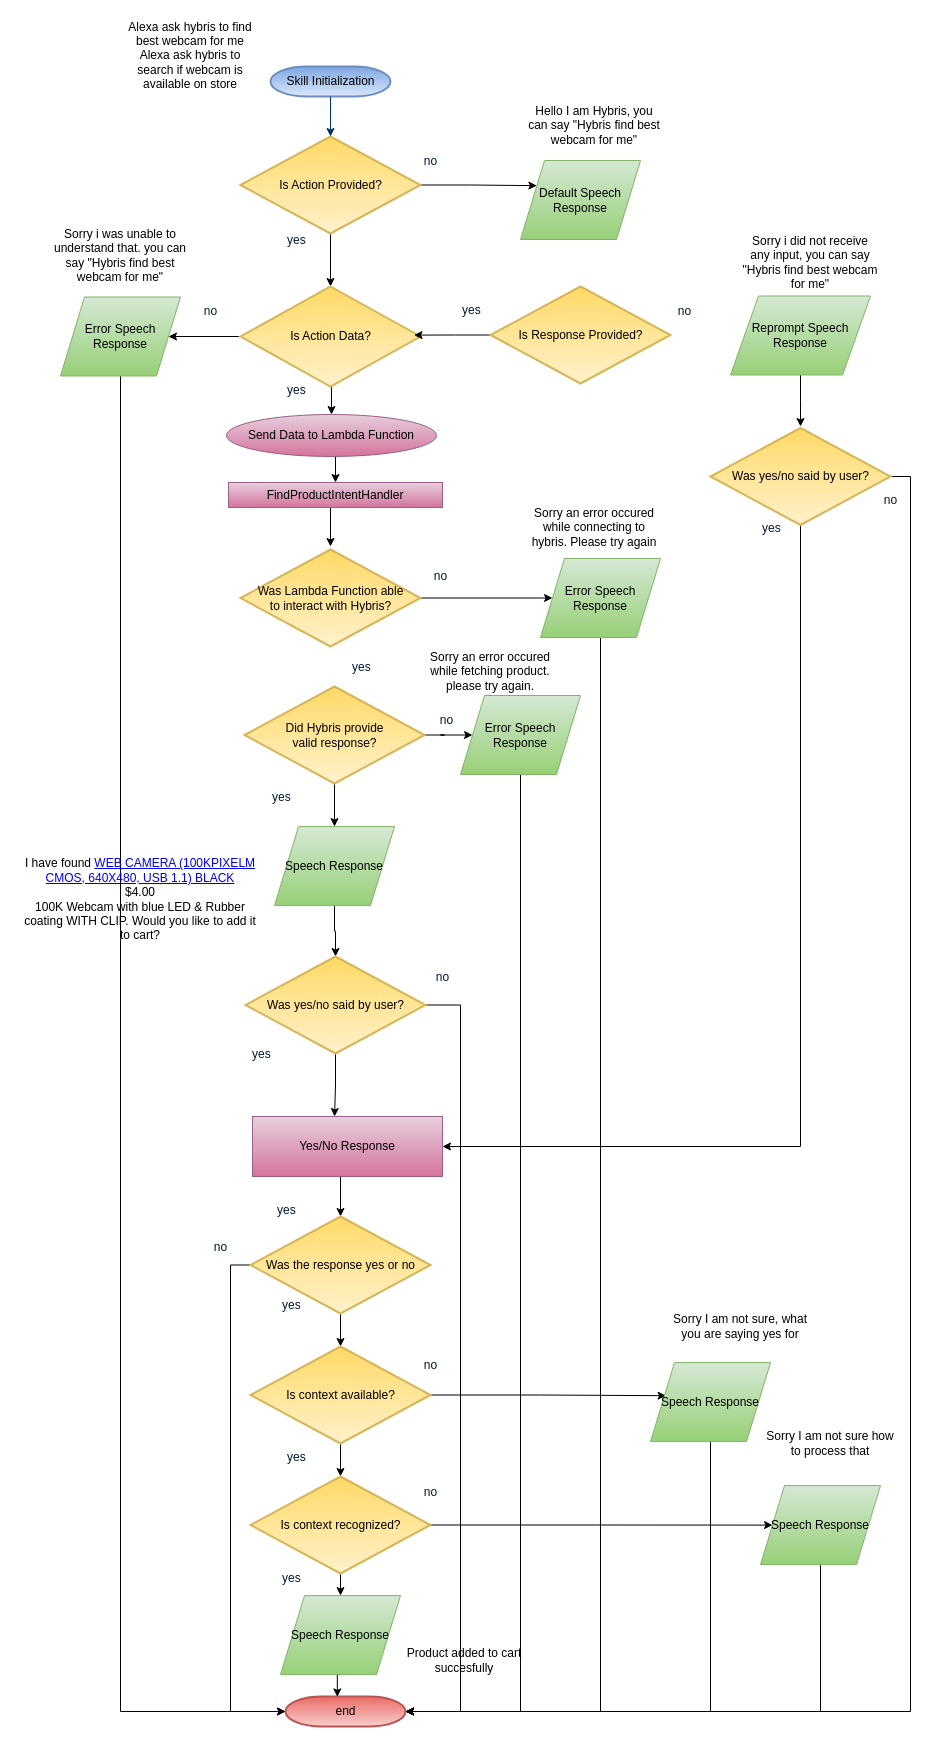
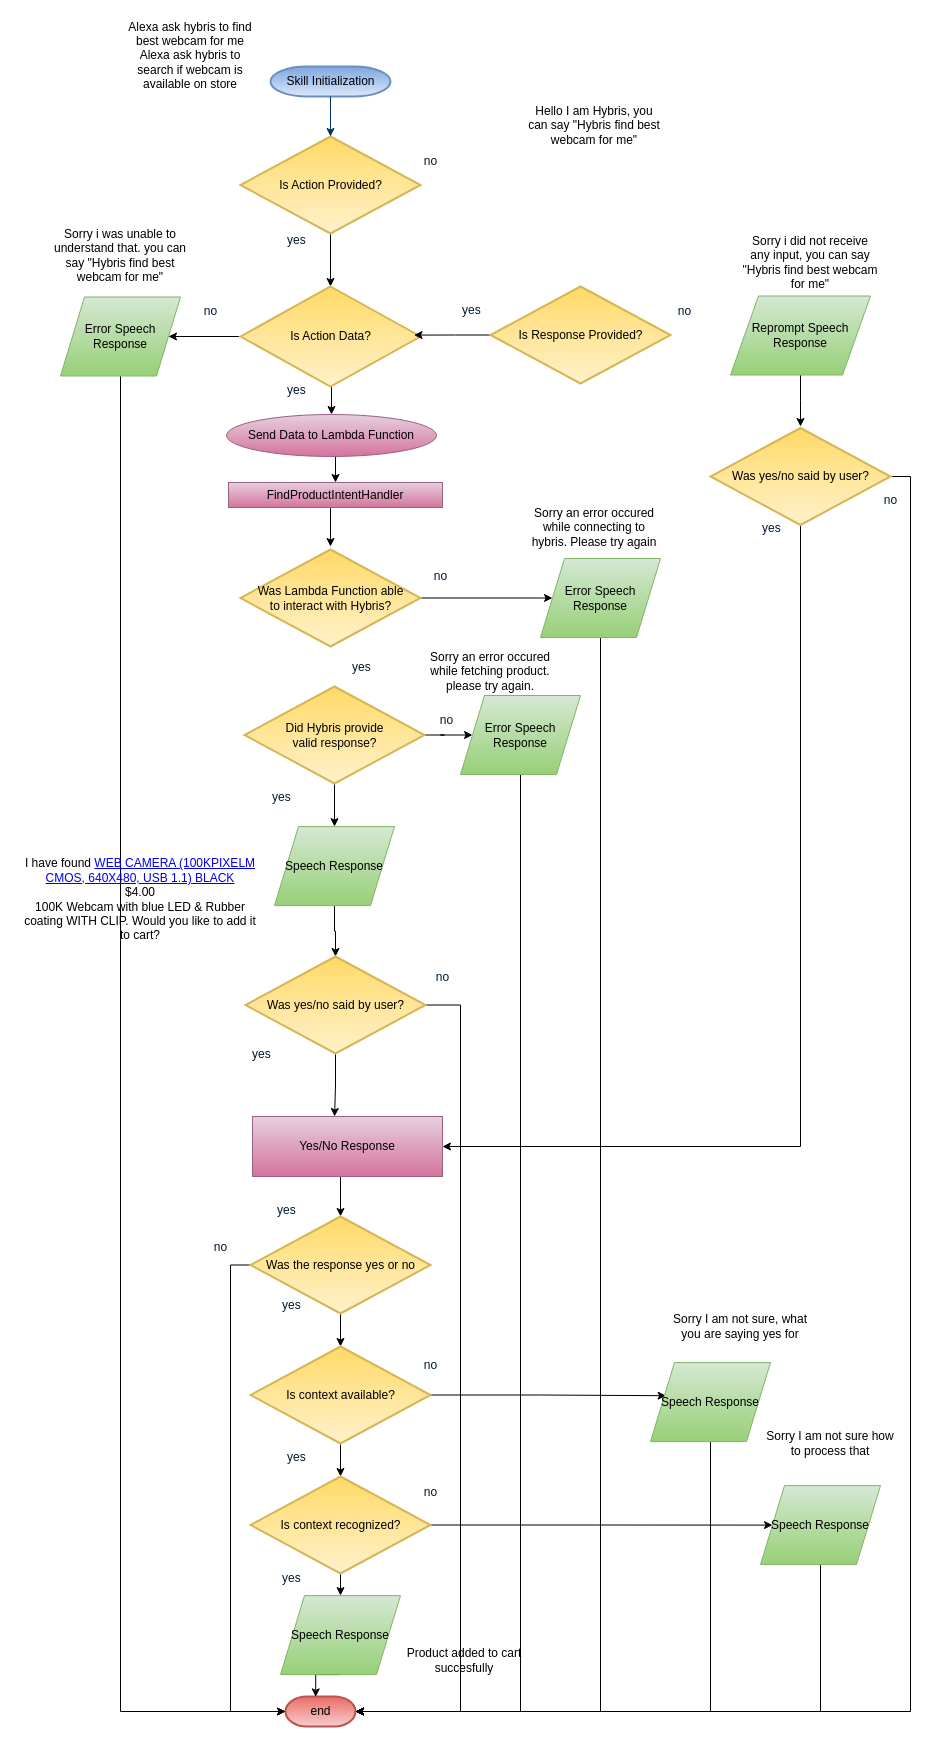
(476, 185) -> none
(581, 200) -> none
(346, 1712) -> (321, 1712)
